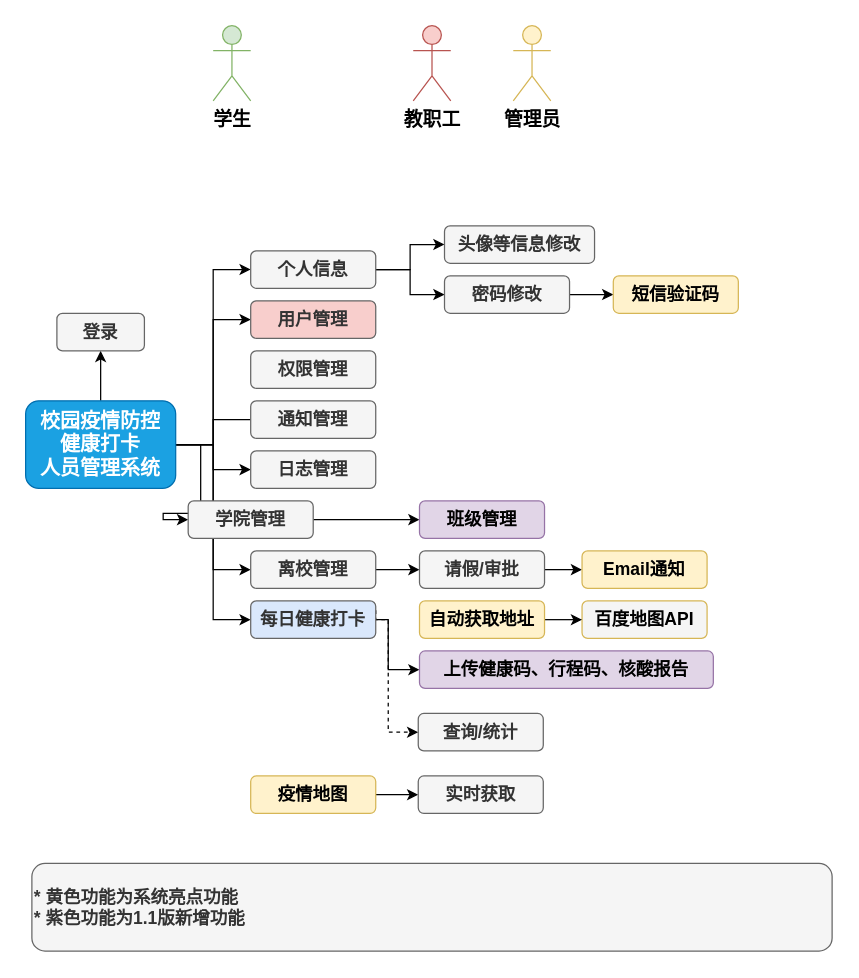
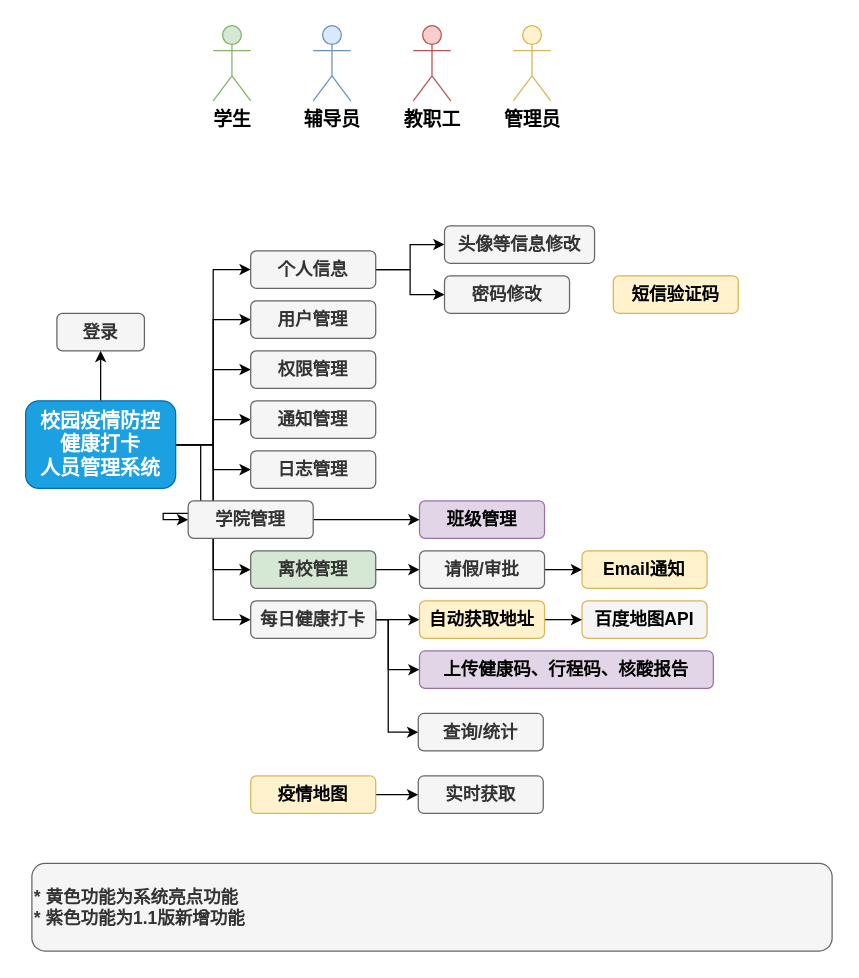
none -> (332, 63)
(587, 294) -> none
(313, 319) -> (313, 319)
none -> (228, 369)
(245, 419) -> (241, 419)
(313, 569) -> (313, 569)
(313, 619) -> (313, 619)
none -> (401, 619)
(388, 713) -> (388, 713)
